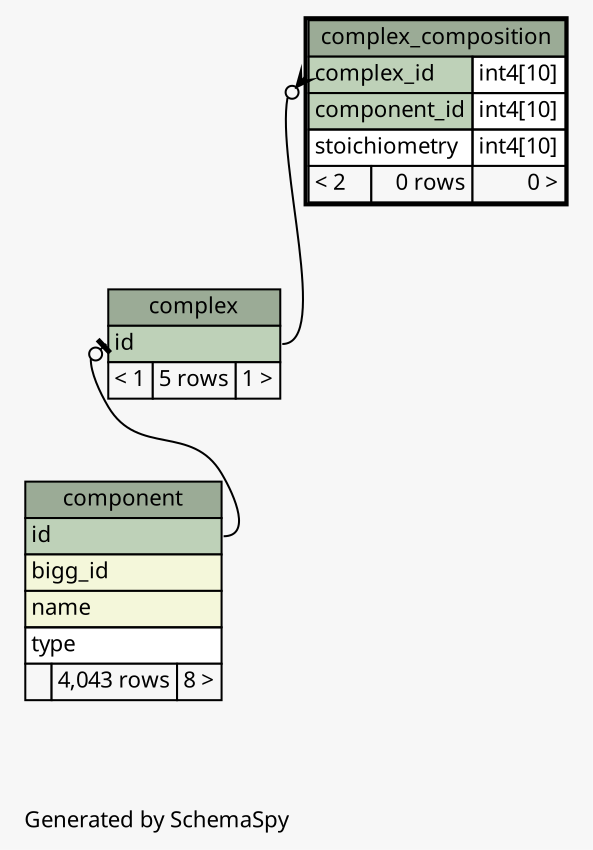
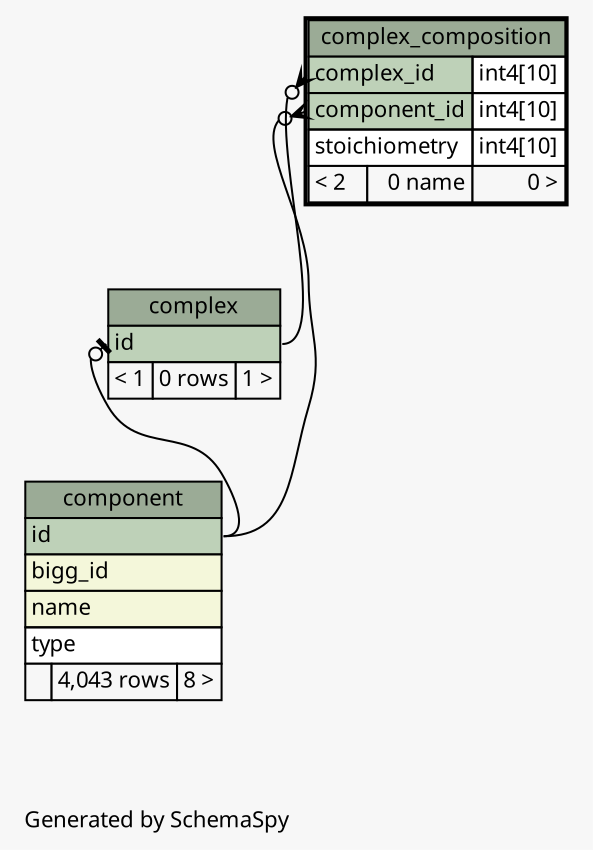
(431, 183) -> (427, 183)
none -> (315, 346)
(194, 379) -> (194, 379)
